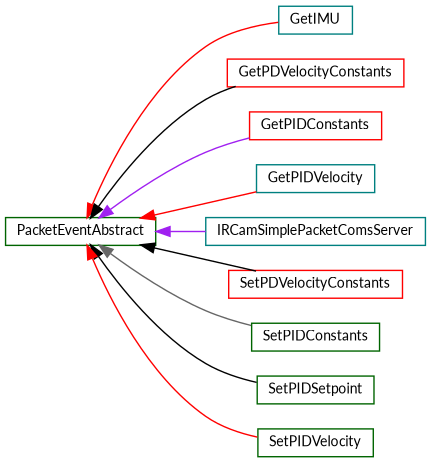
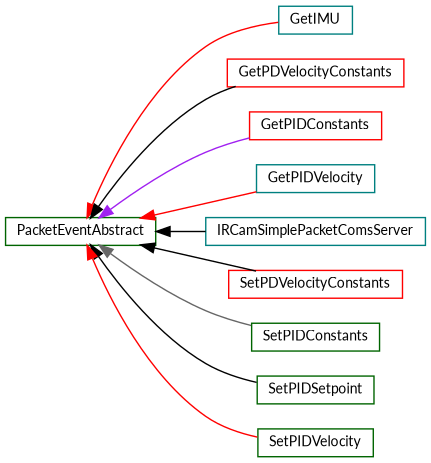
(188, 231) -> (188, 231)
